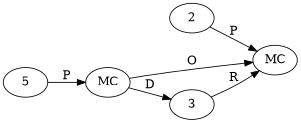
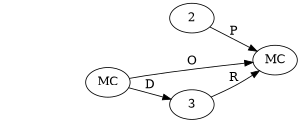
(26, 82) -> none
